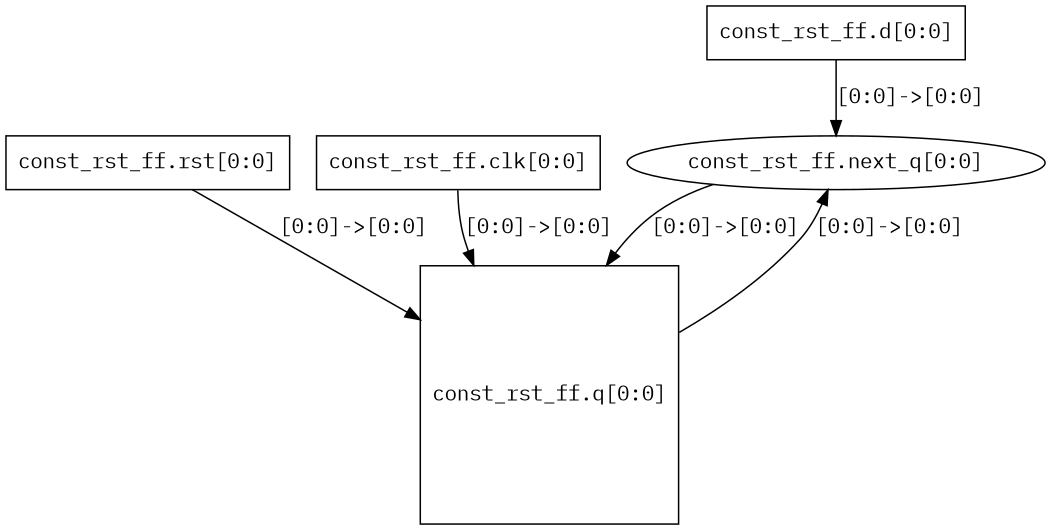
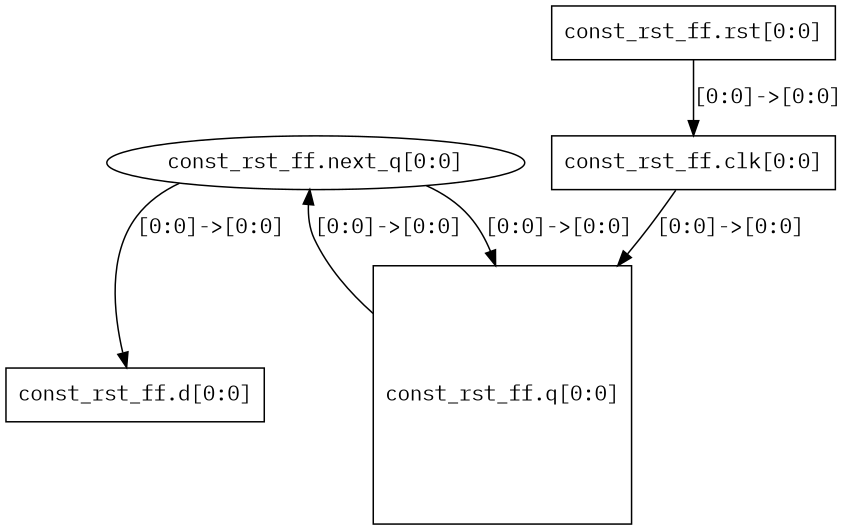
(836, 90) -> (119, 256)
(300, 251) -> (694, 90)
